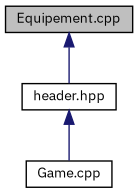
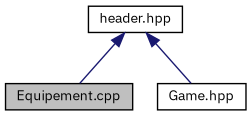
(69, 65) -> (97, 63)
(69, 174) -> (202, 97)
